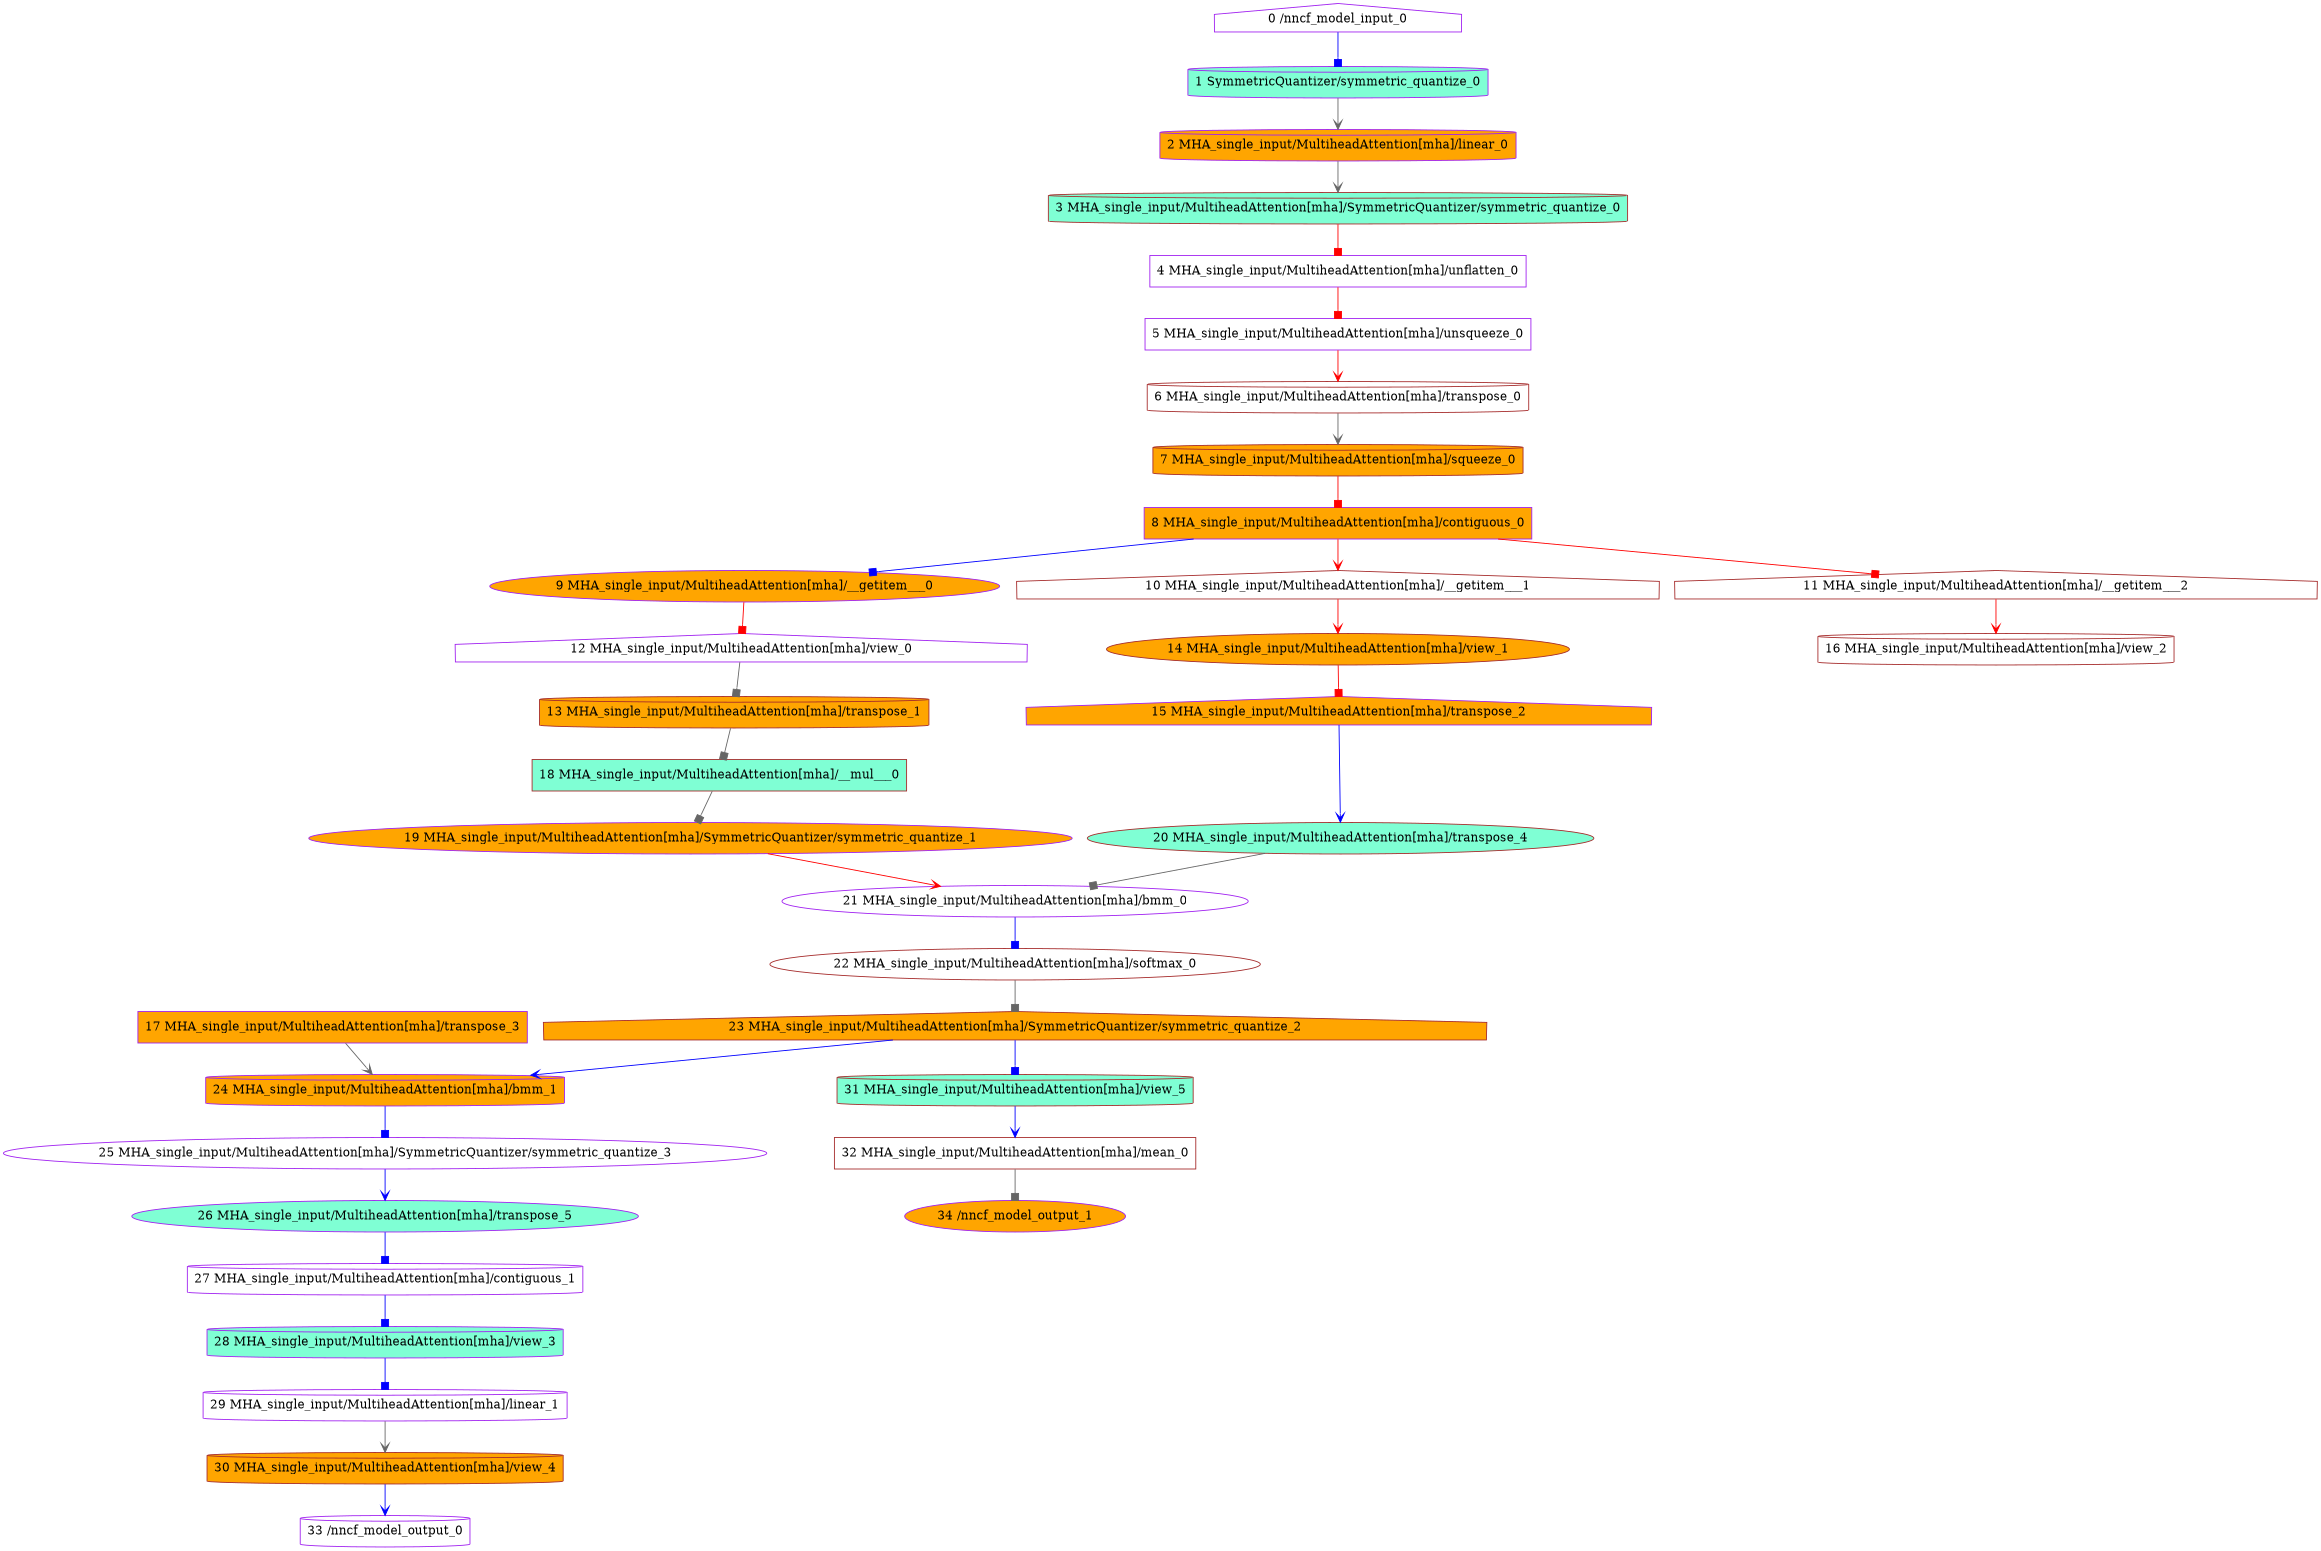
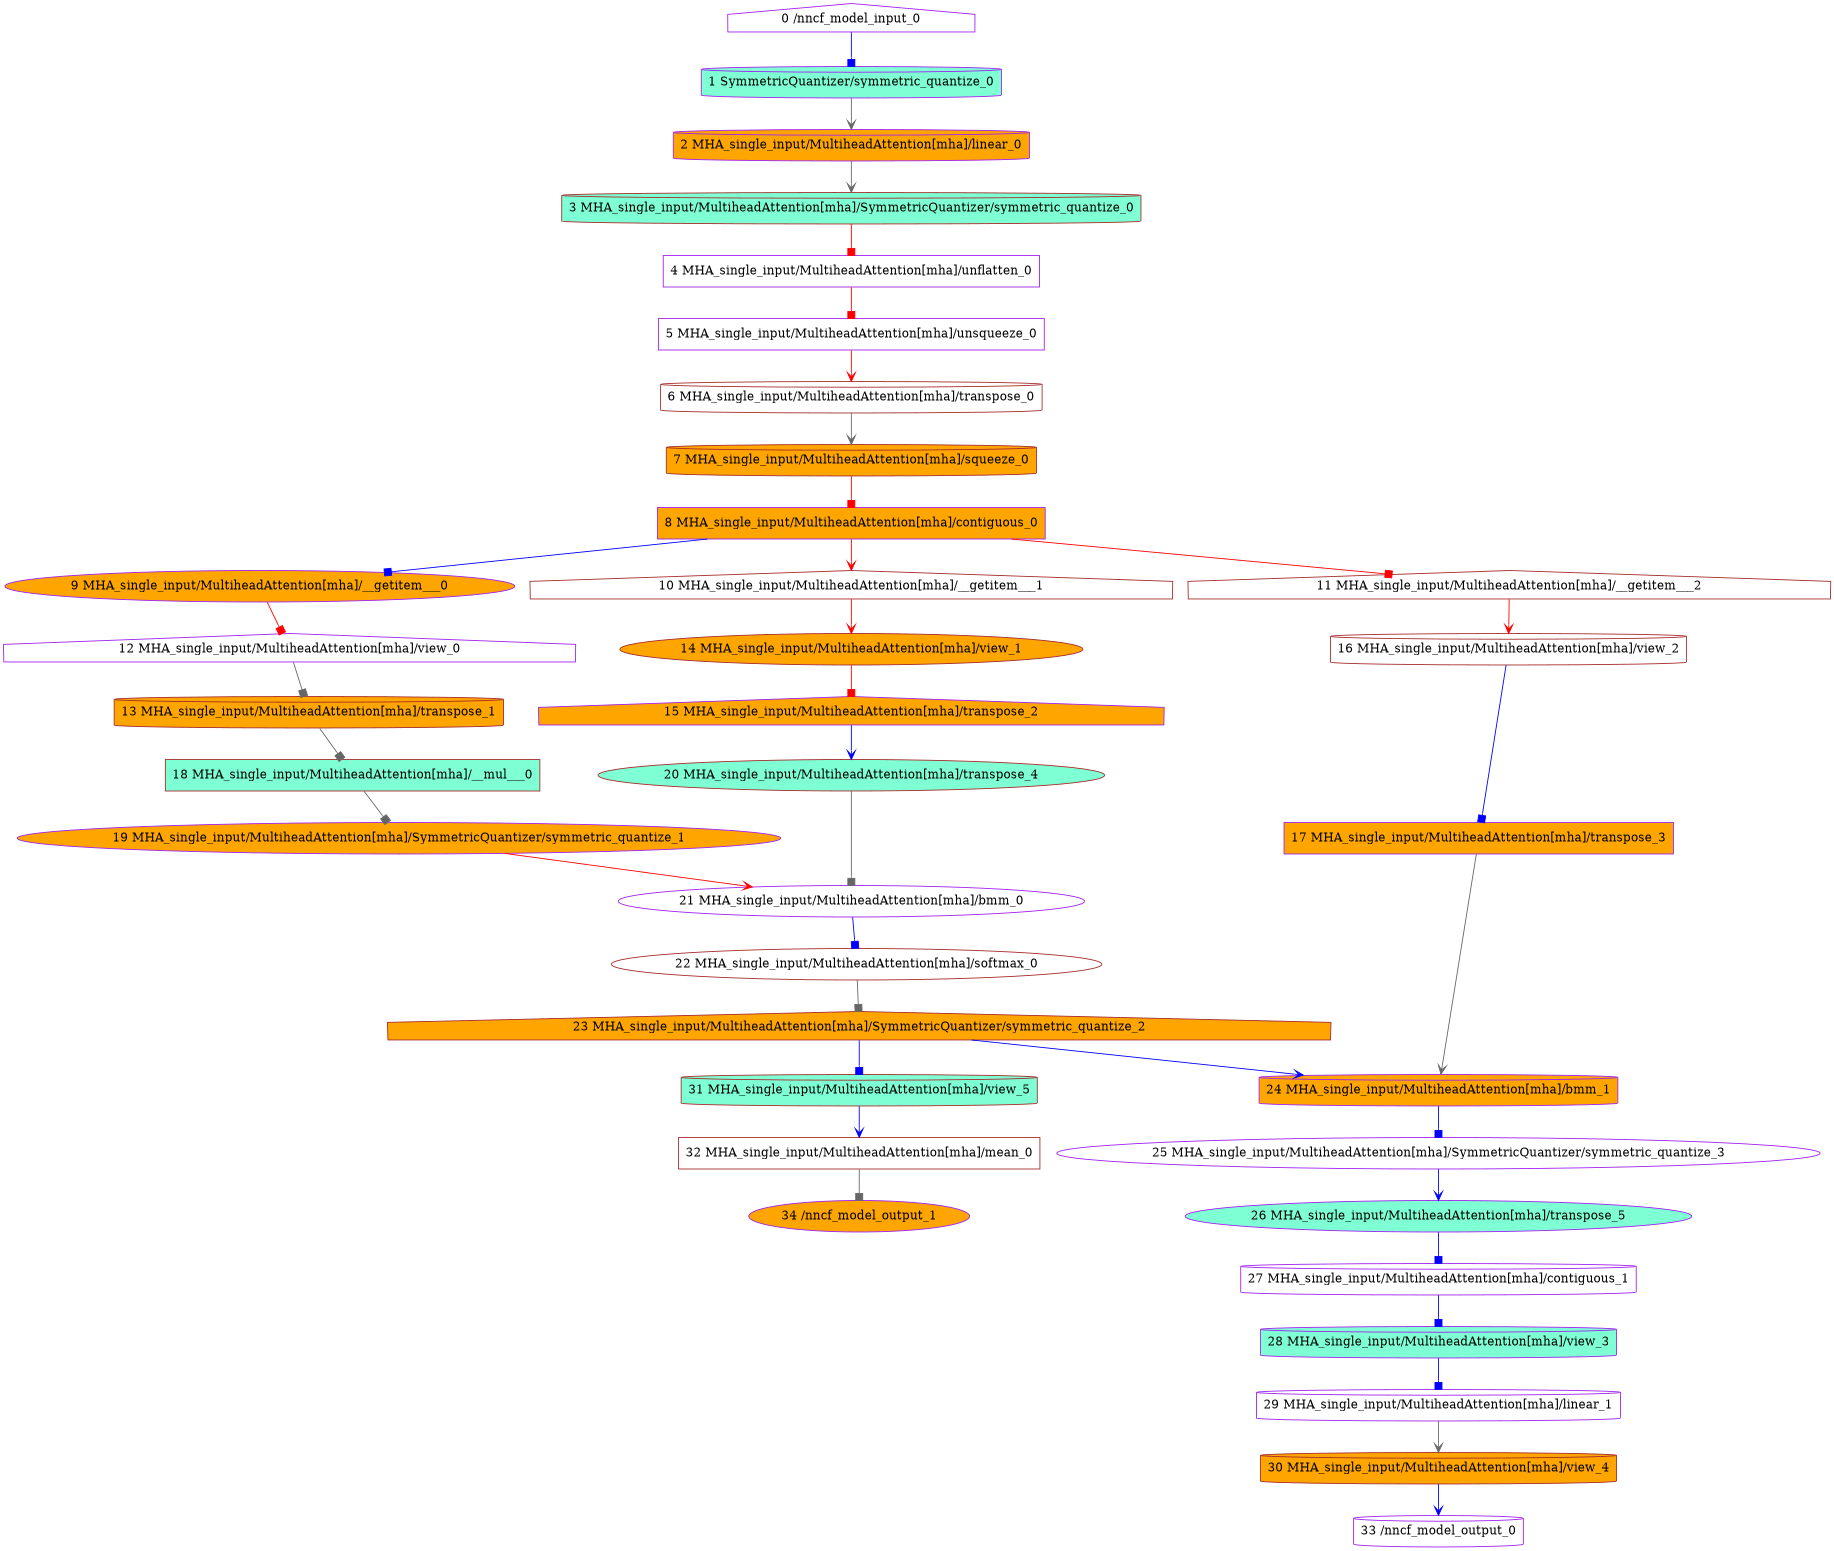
none -> (1494, 739)
